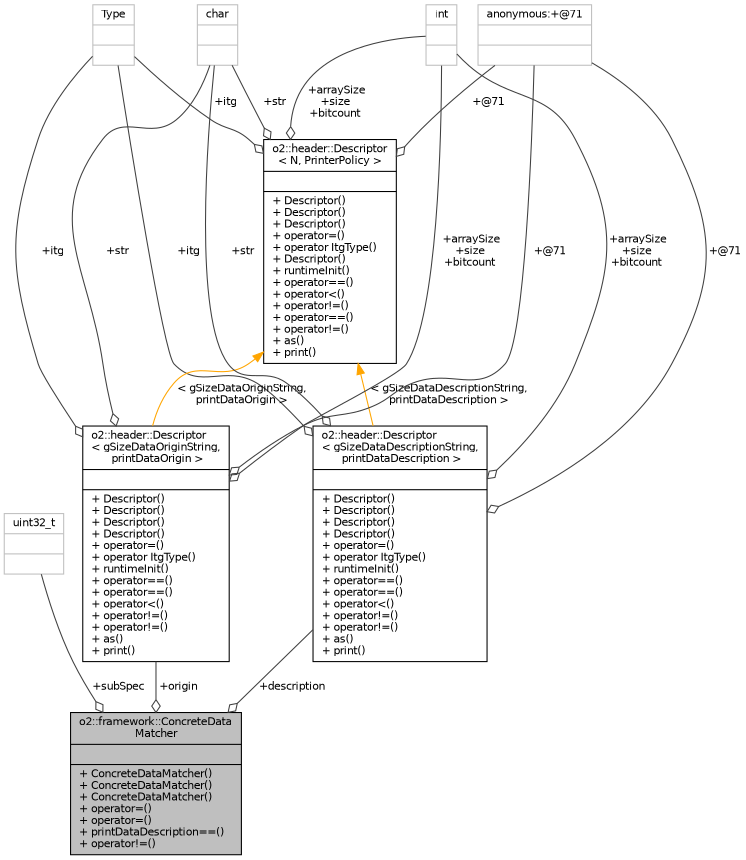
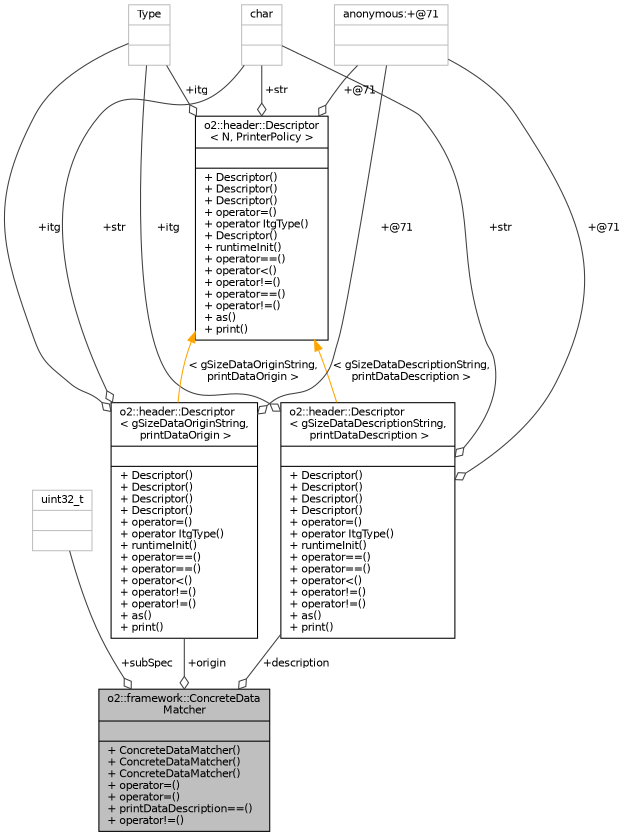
(441, 35) -> none
